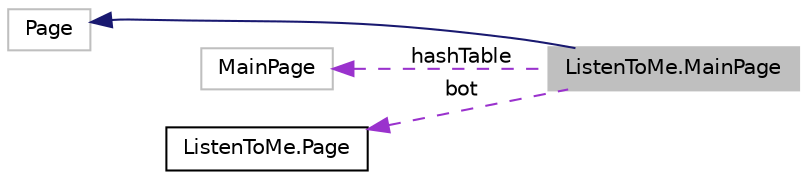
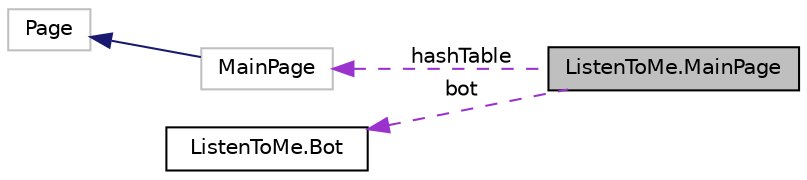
(344, 23) -> (156, 49)
(674, 69) -> (674, 69)
(267, 149) -> (267, 149)
